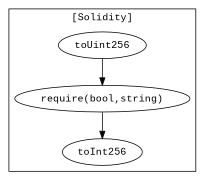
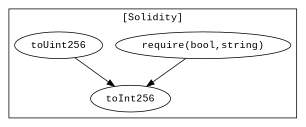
(102, 68) -> (92, 70)
